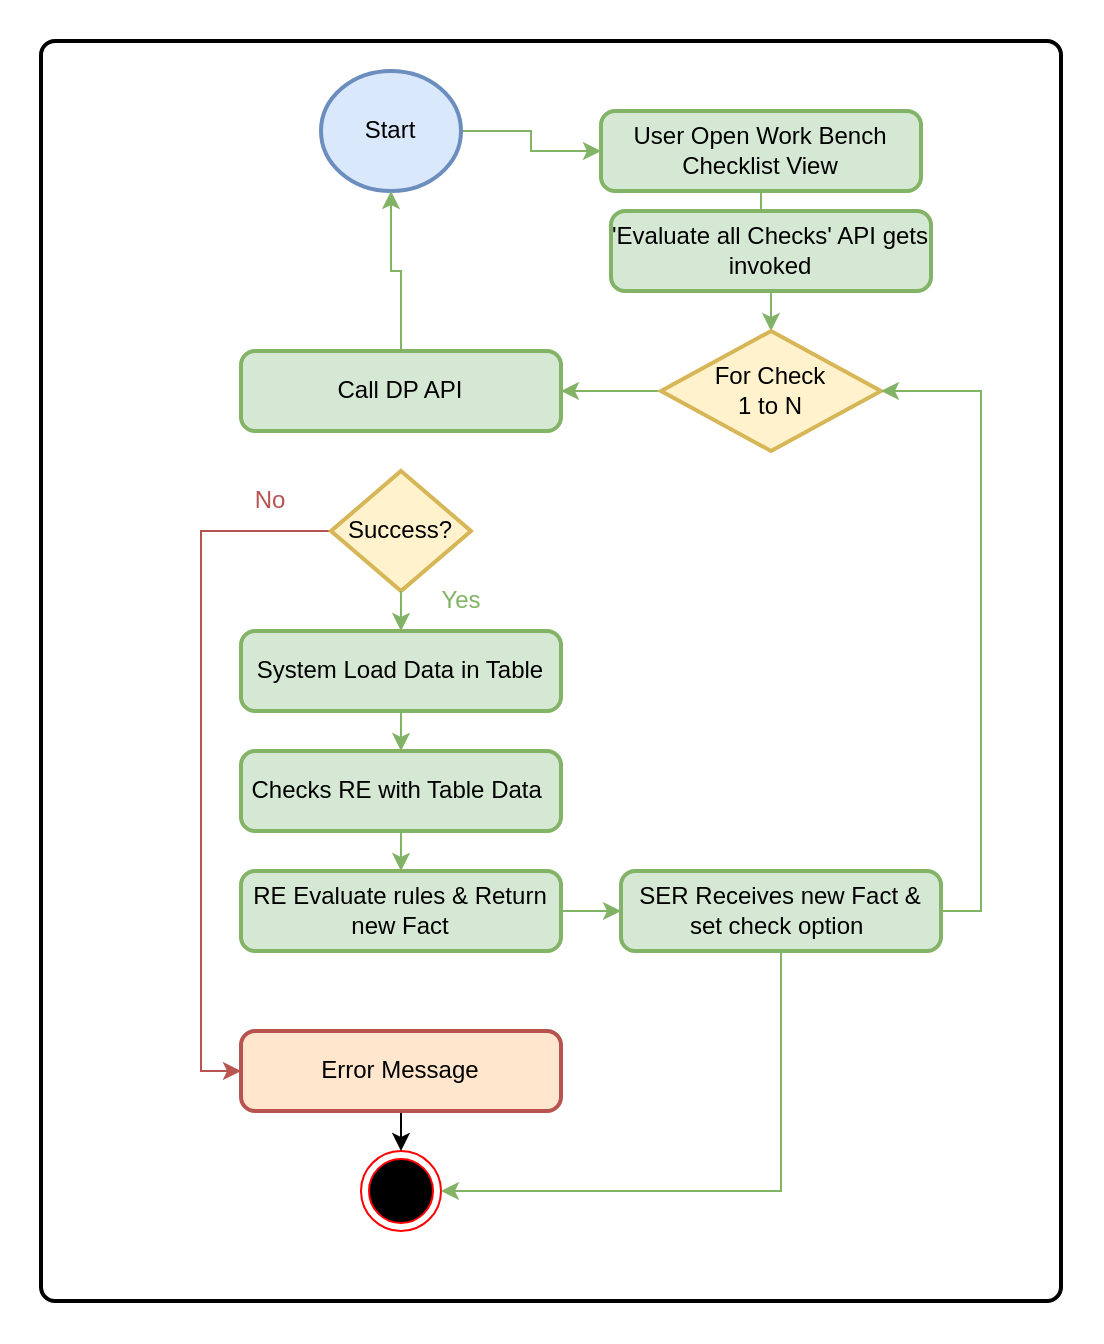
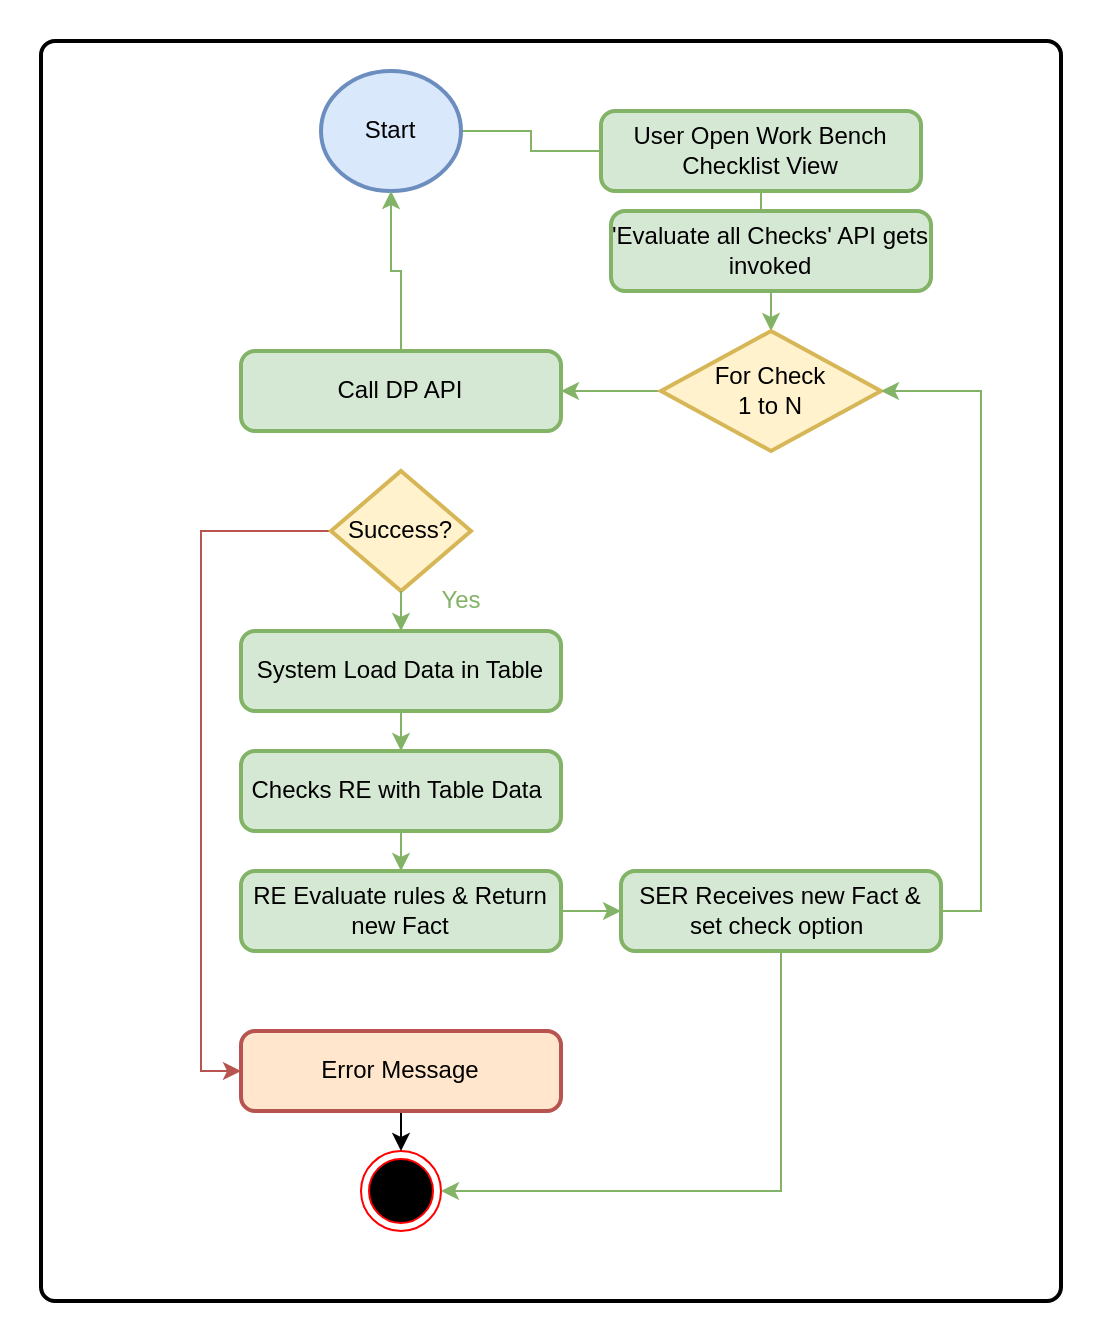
(586, 151) -> (591, 151)
(271, 501) -> none
